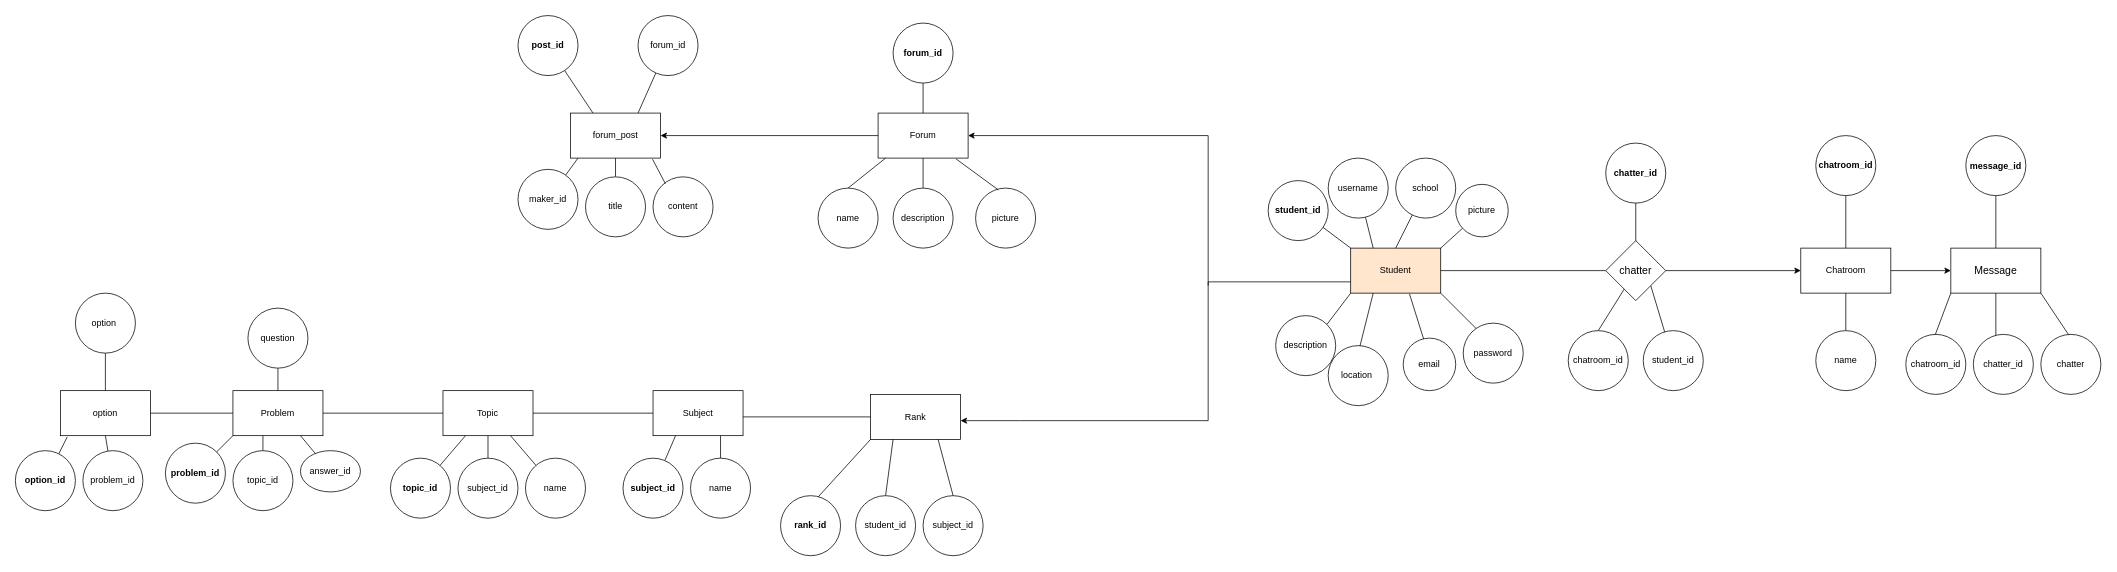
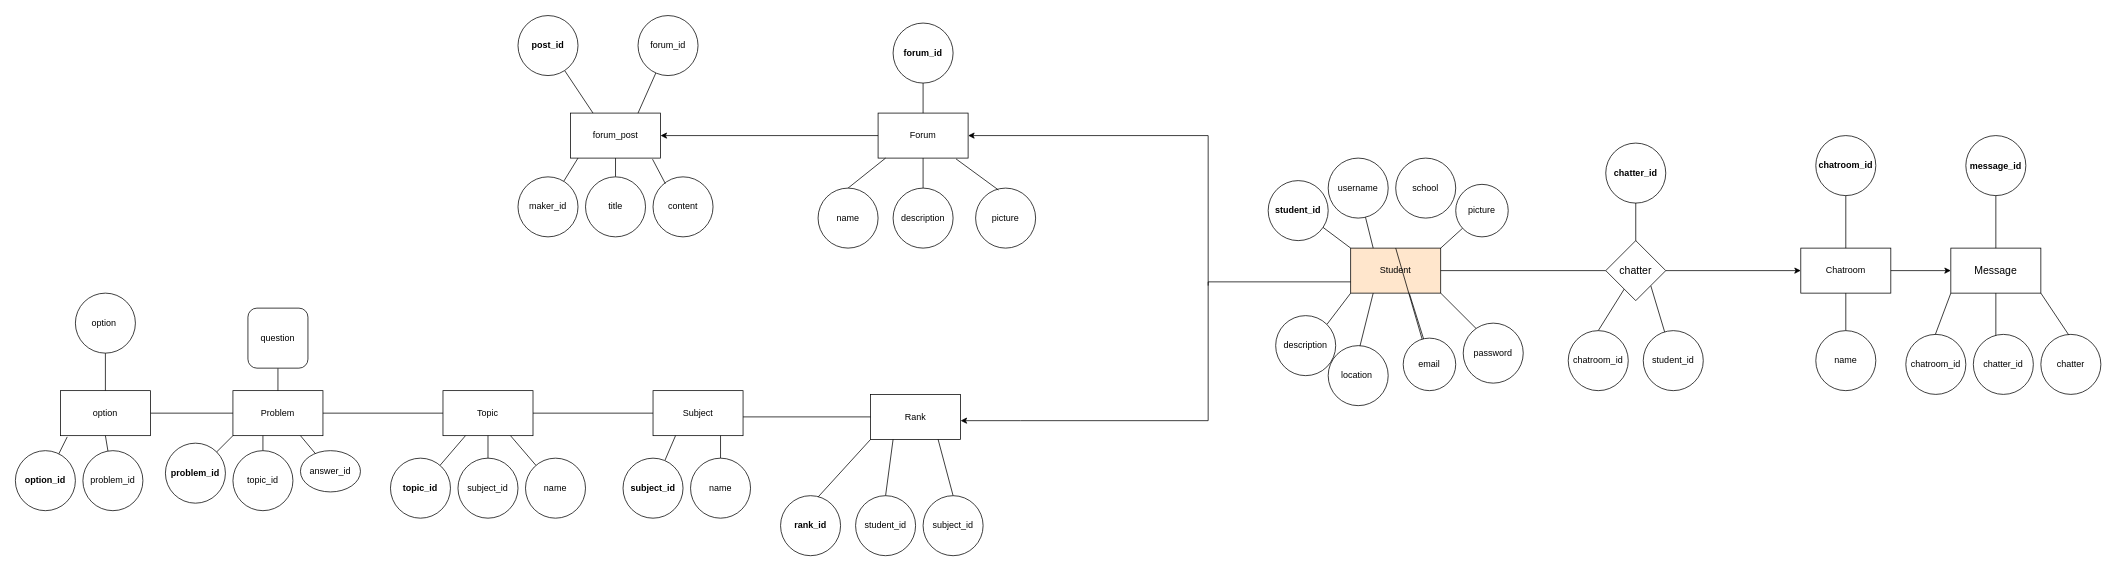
(548, 199) -> (548, 207)
(1403, 232) -> (1402, 270)
(278, 338) -> (278, 338)
